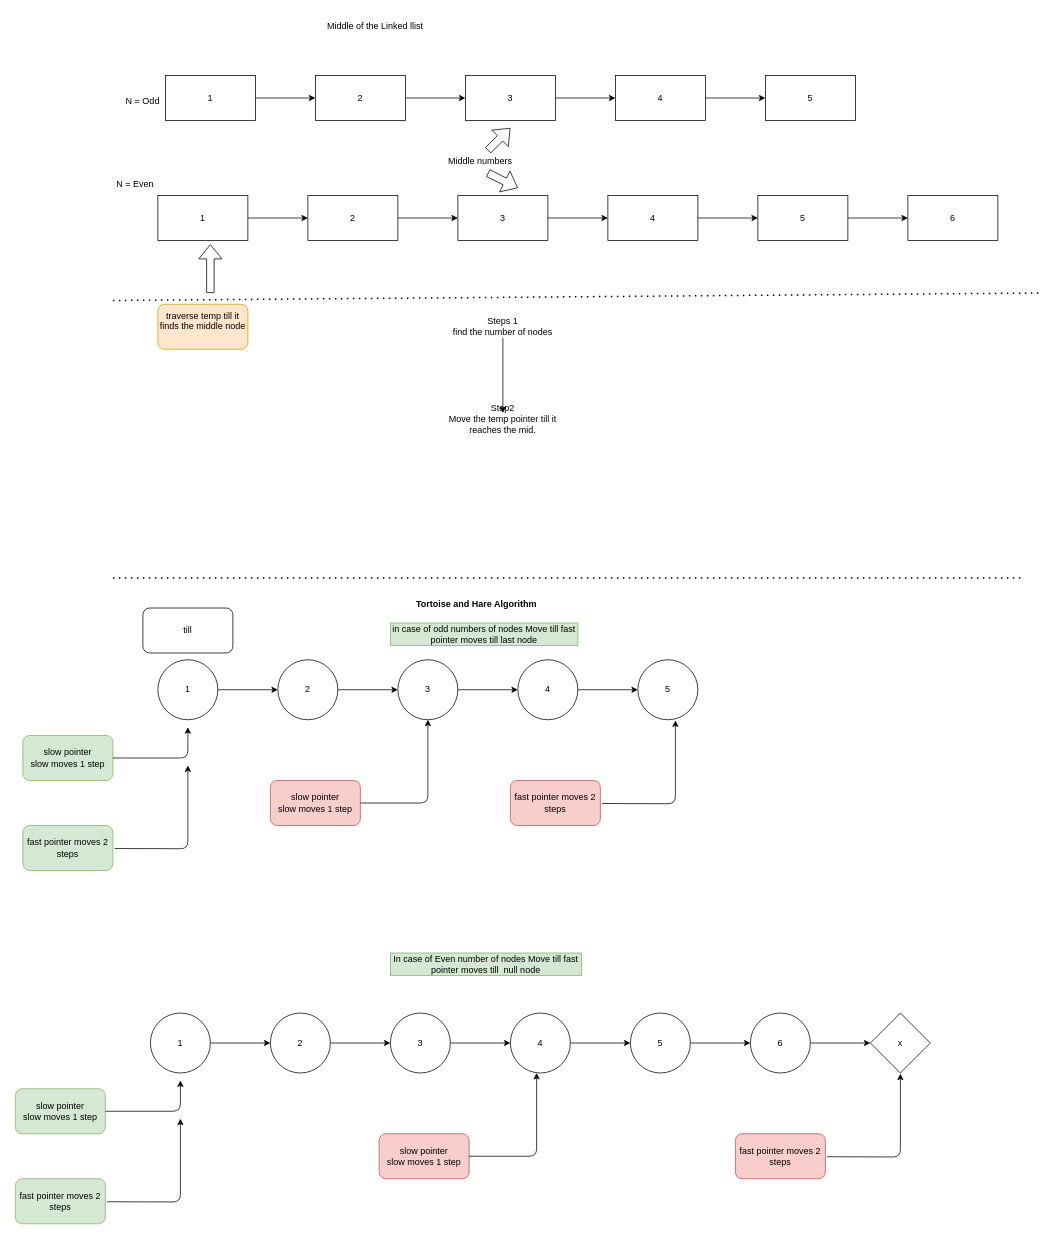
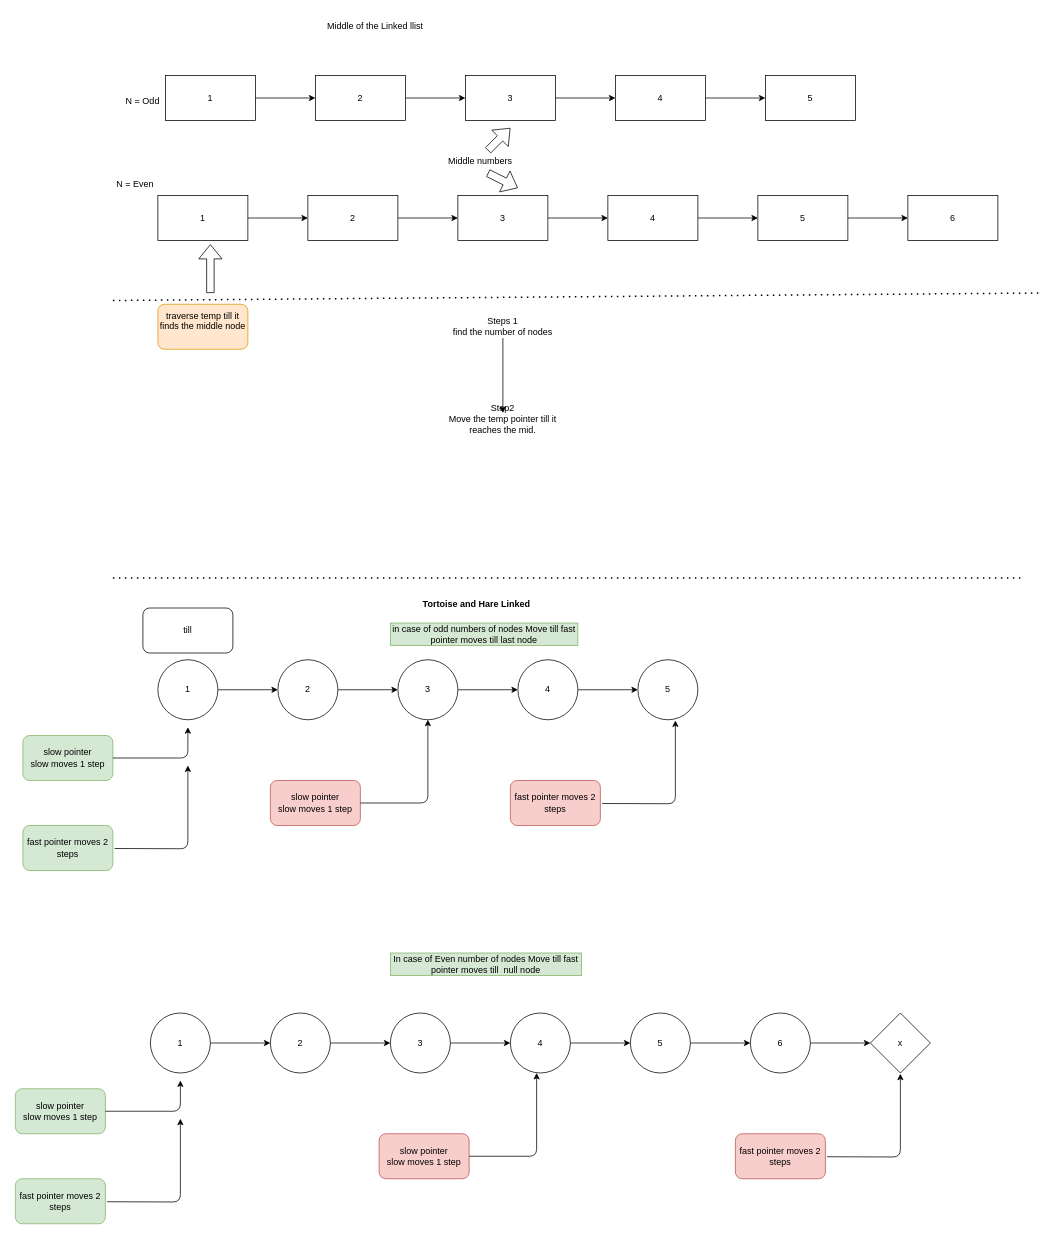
(477, 604) -> (477, 604)
